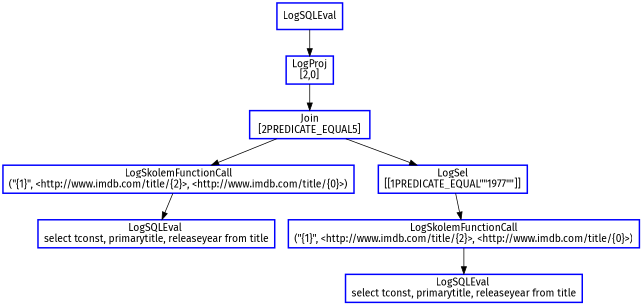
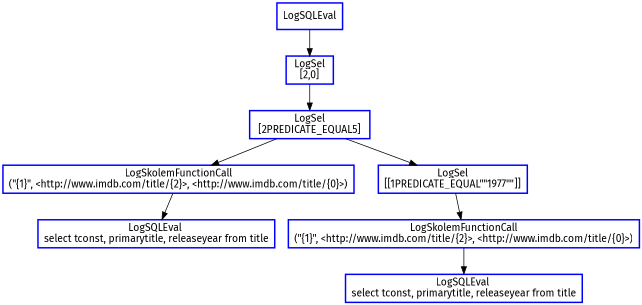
(310, 70) -> (310, 70)
(310, 125) -> (310, 125)
